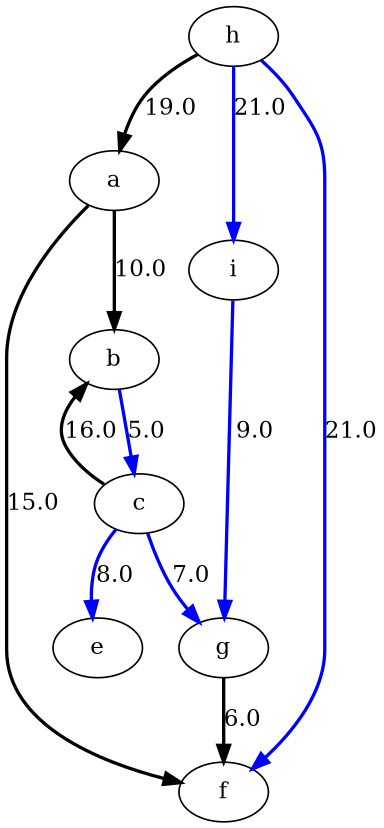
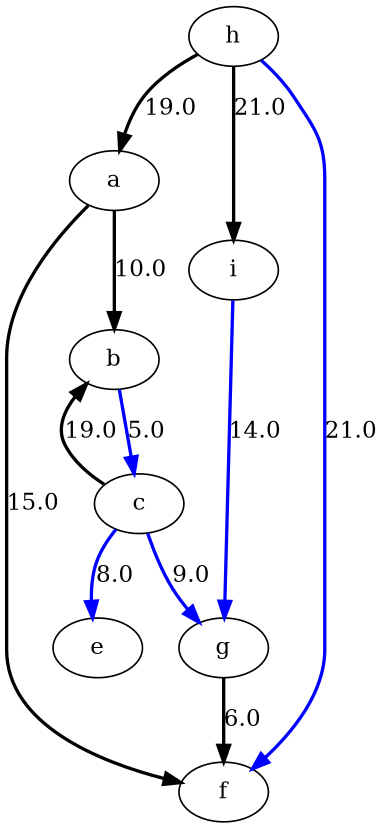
(234, 145) -> (234, 145)
(91, 432) -> (91, 432)
(255, 432) -> (255, 432)
(191, 576) -> (191, 576)
